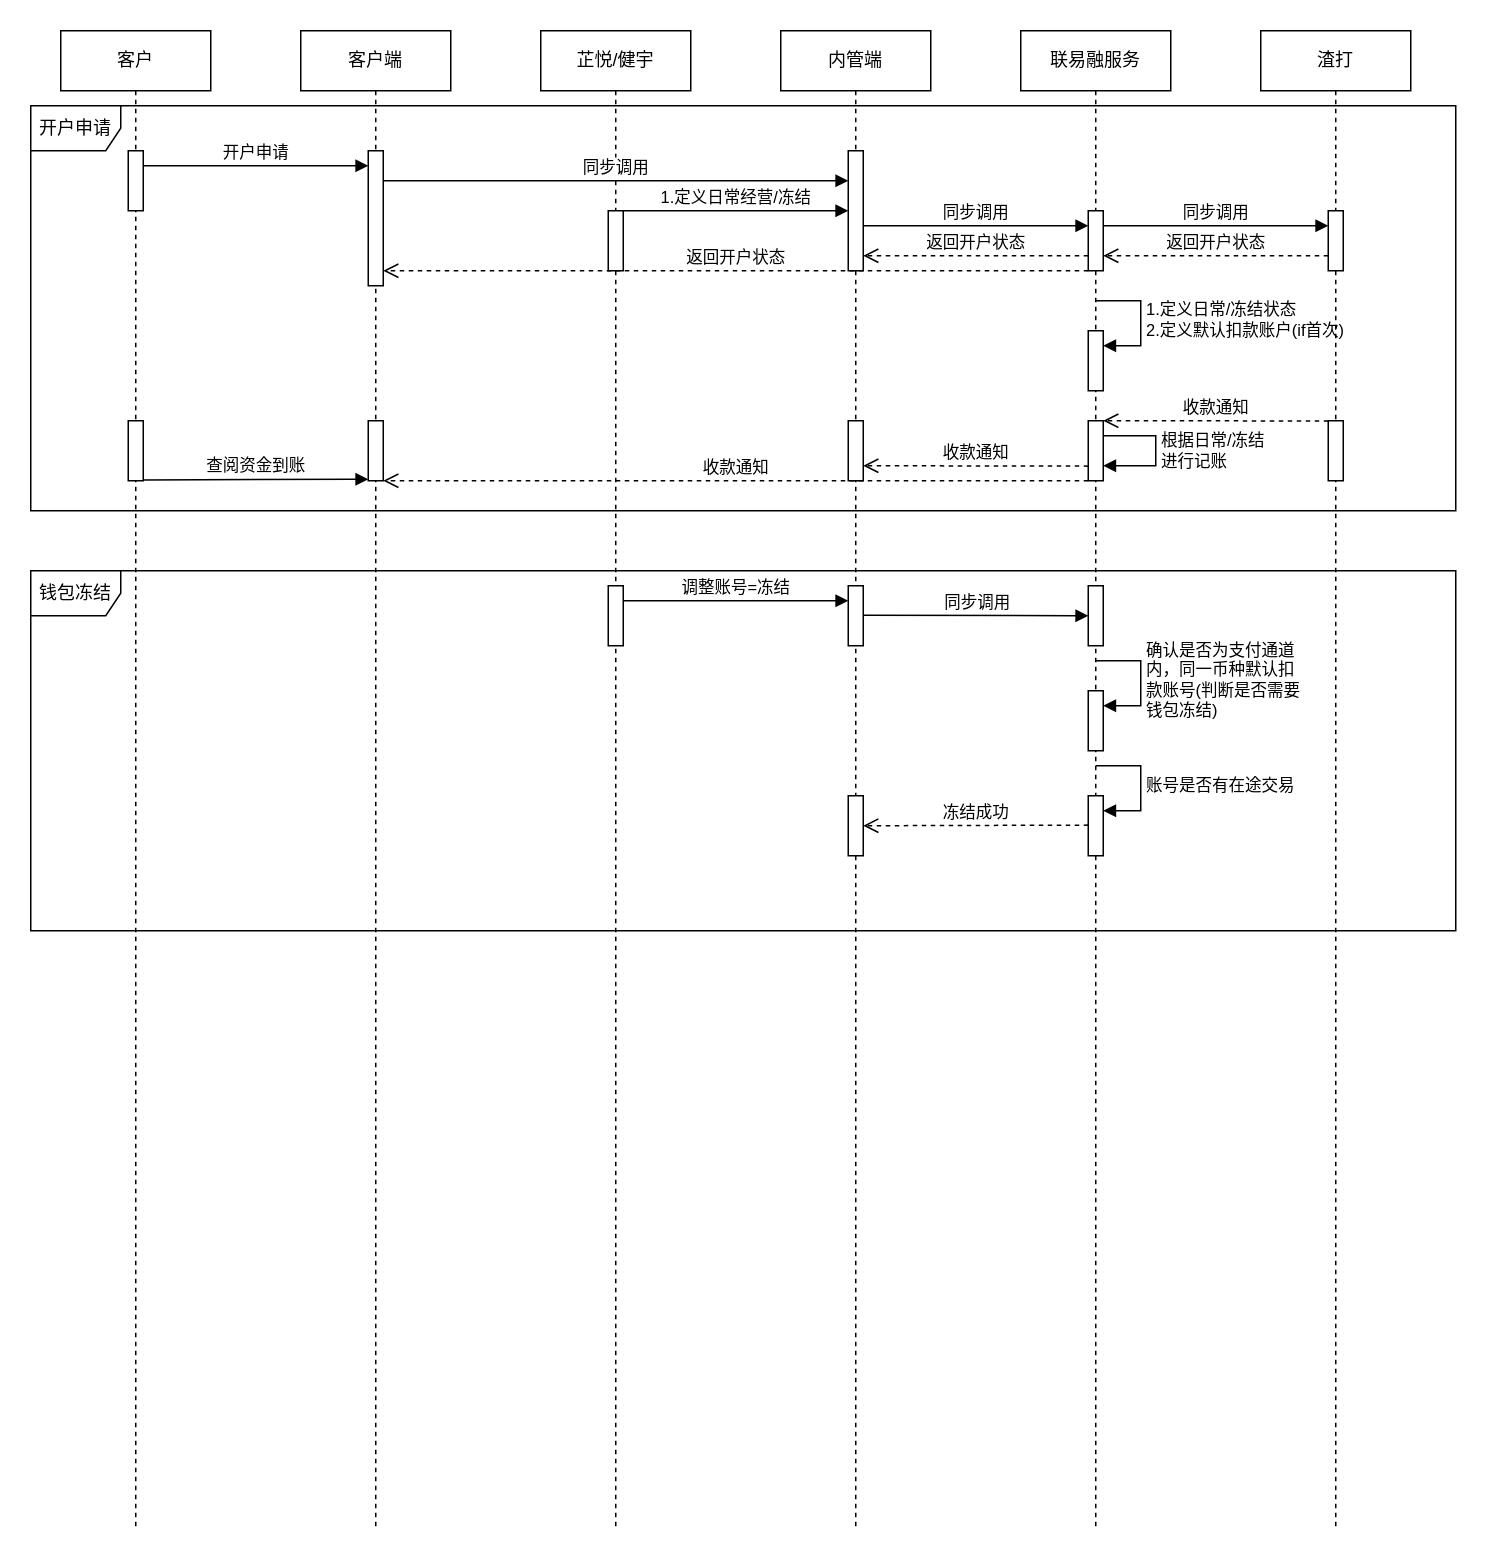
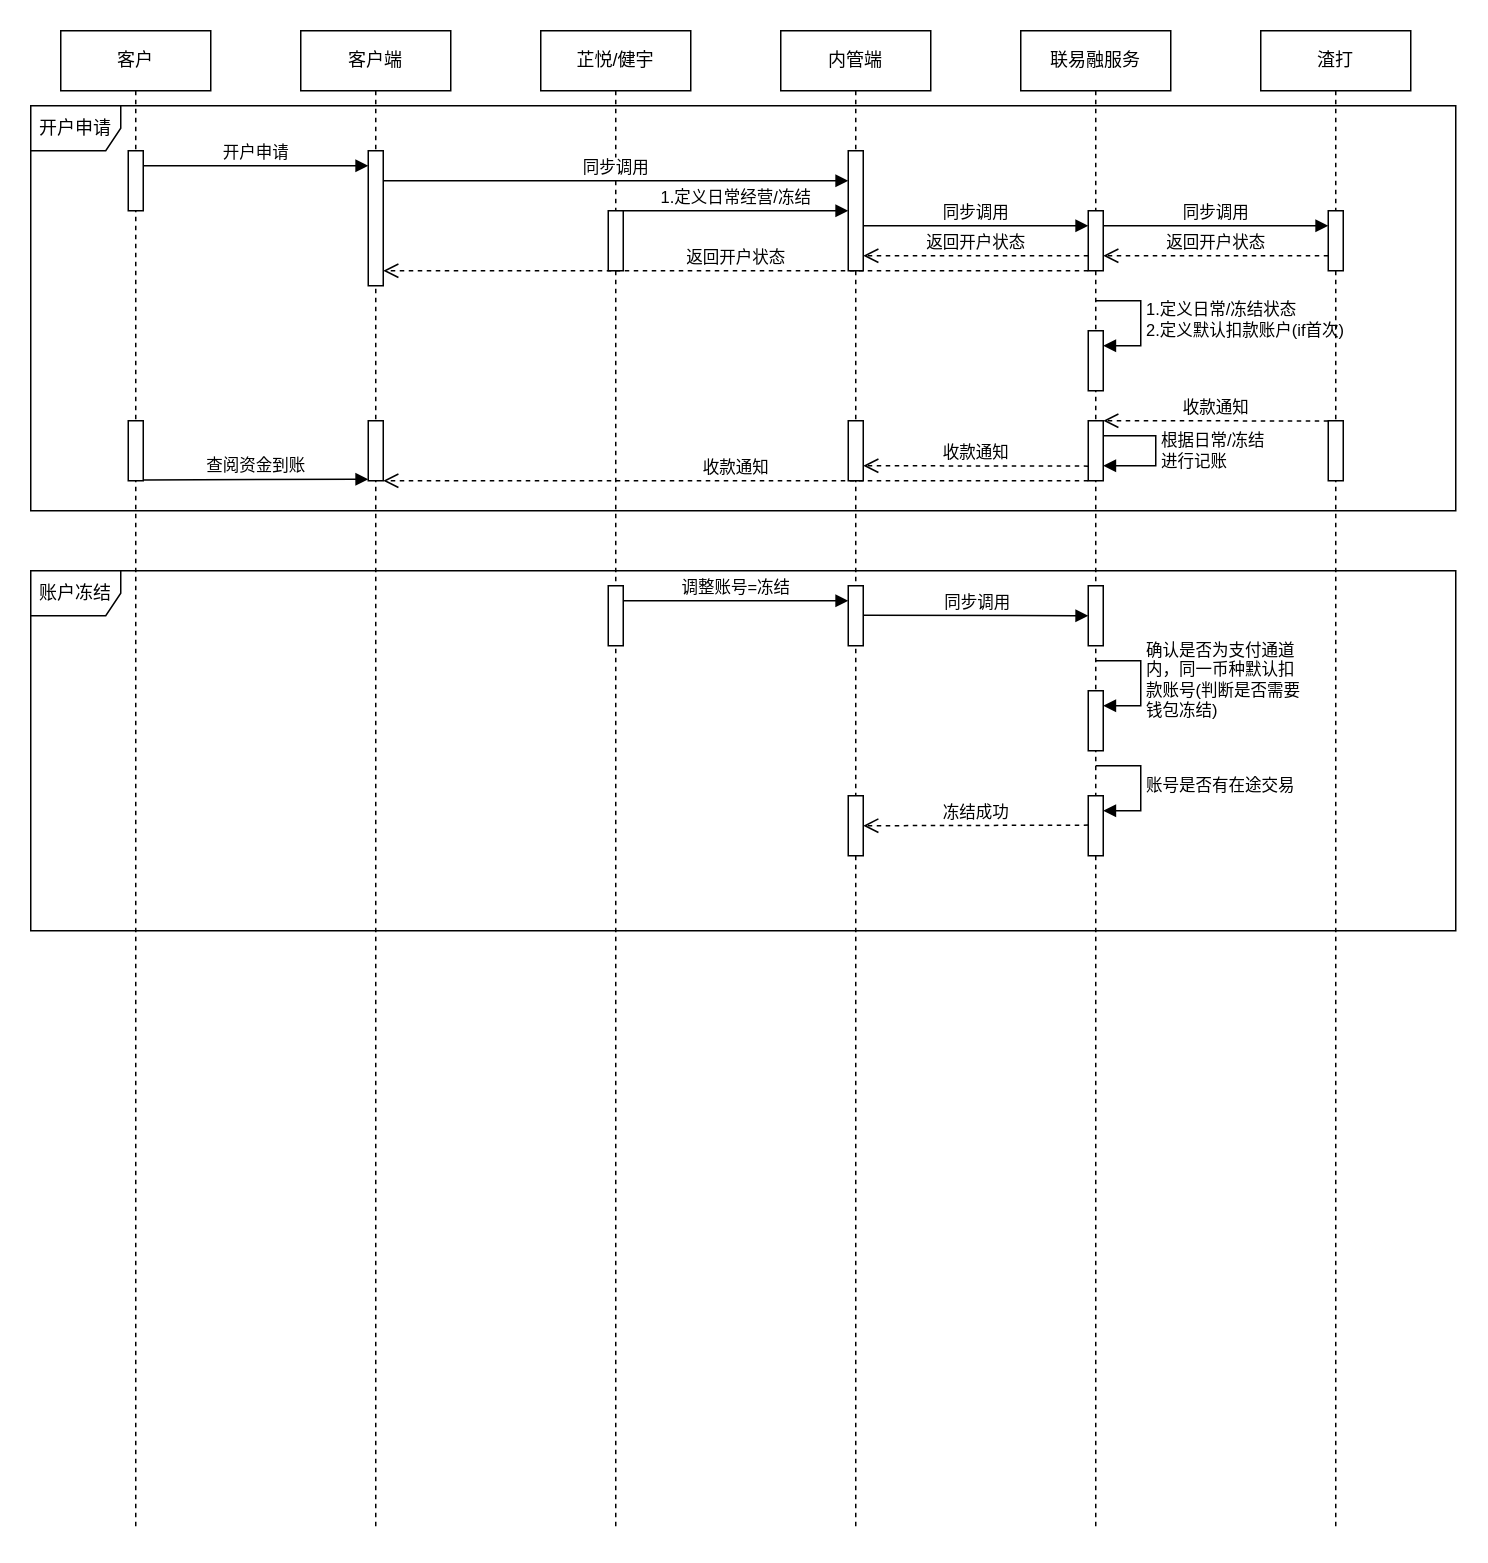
(76, 593) -> (76, 593)
